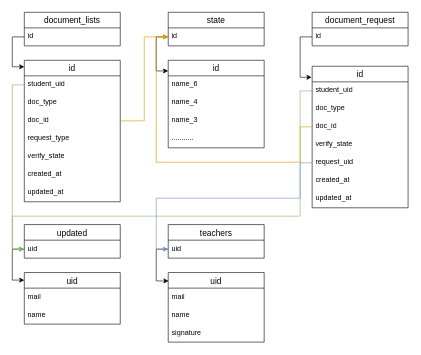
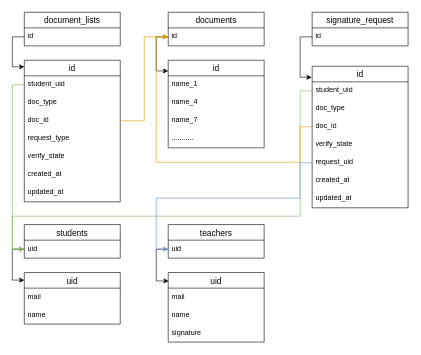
(216, 21) -> (216, 21)
(360, 21) -> (360, 21)
(184, 84) -> (184, 84)
(184, 120) -> (184, 120)
(72, 233) -> (72, 233)
